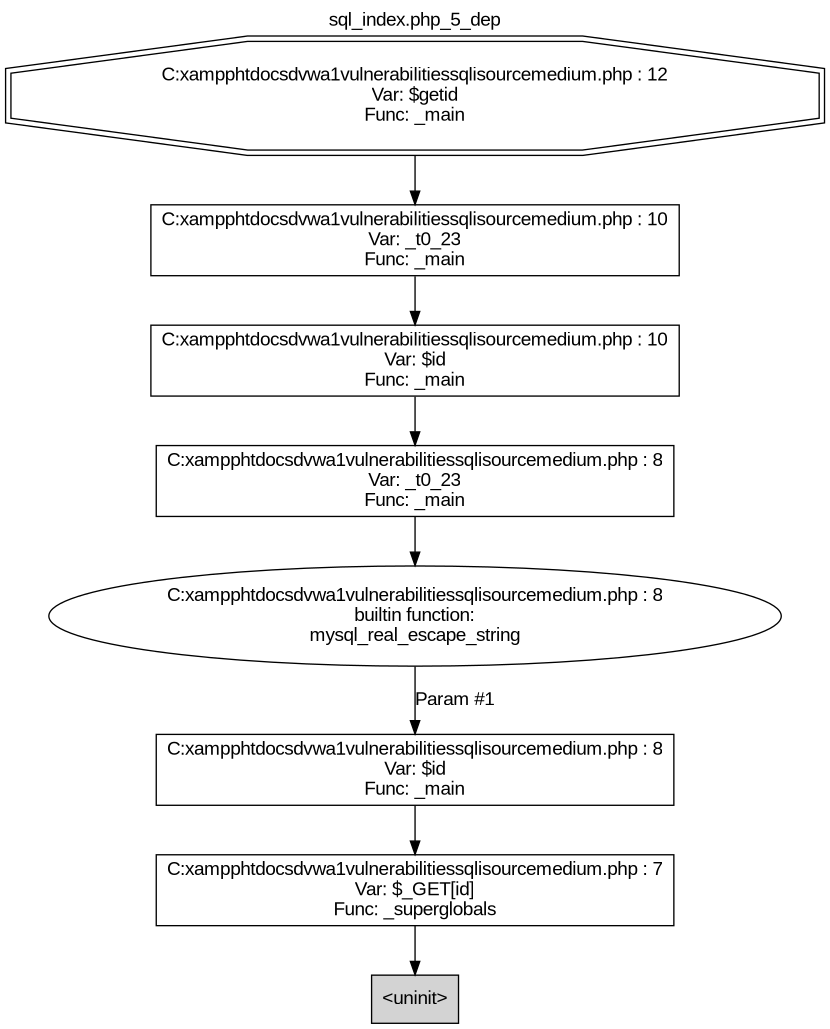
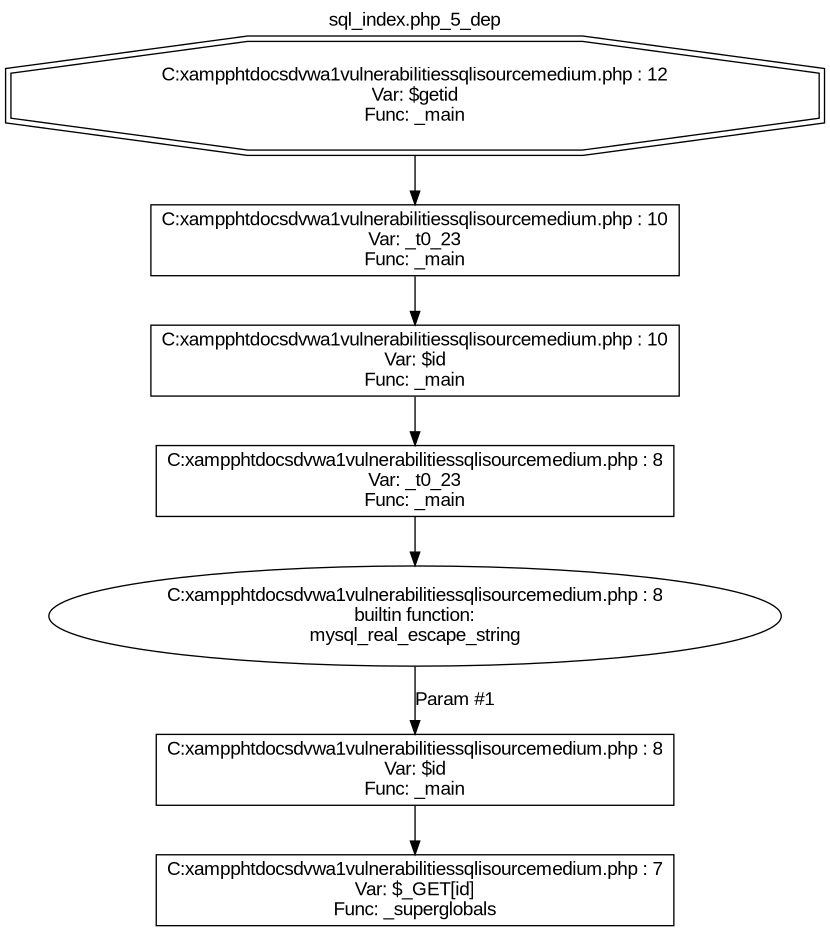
(415, 999) -> none
